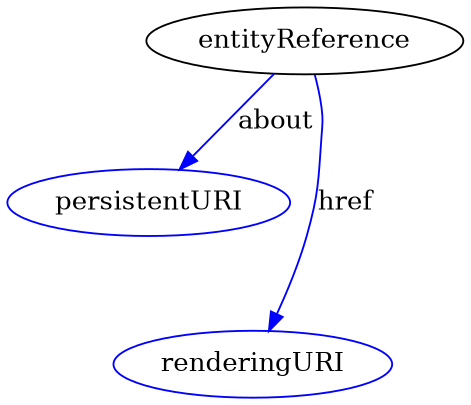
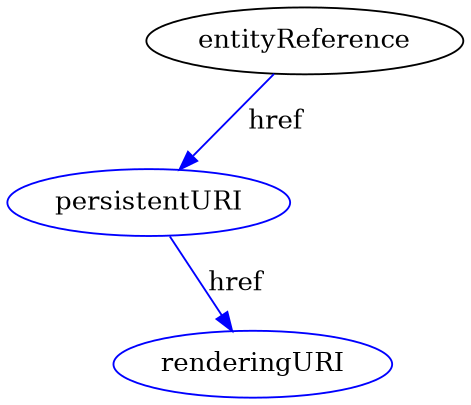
(276, 122) -> (276, 122)
(316, 197) -> (196, 276)
